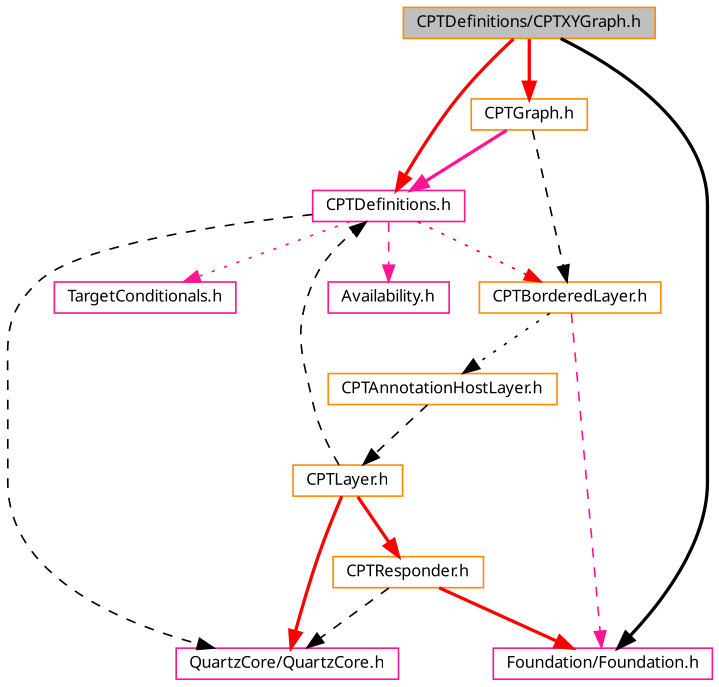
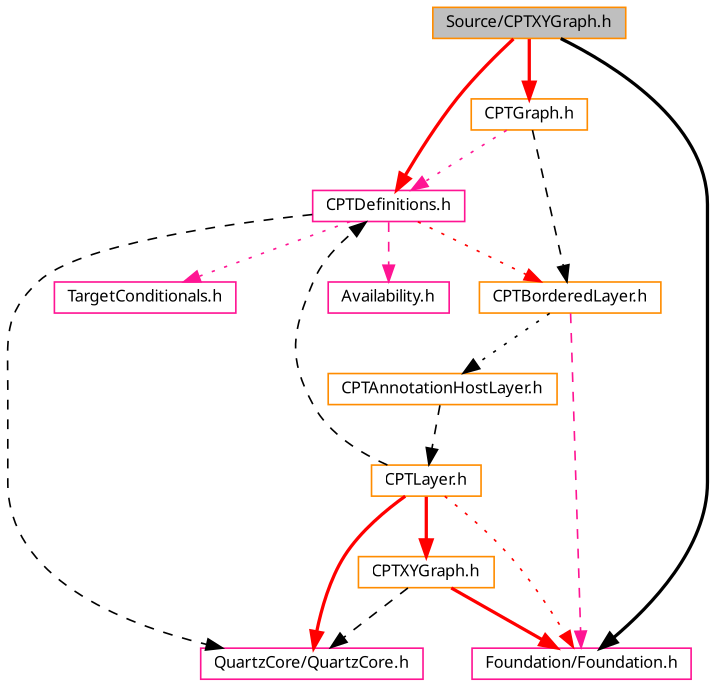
(529, 23) -> (529, 23)
(466, 156) -> (466, 156)
none -> (512, 558)
(408, 572) -> (426, 572)
